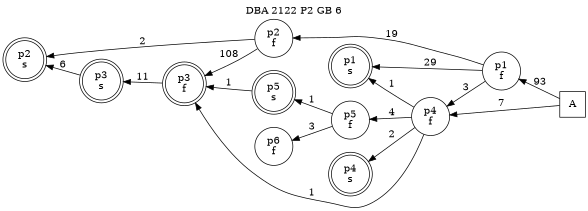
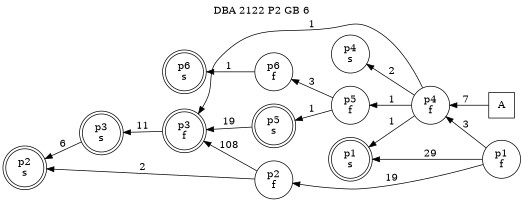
none -> (184, 72)
(229, 83) -> (229, 122)
(543, 90) -> none
(392, 113) -> (392, 100)
(350, 174) -> (350, 54)
